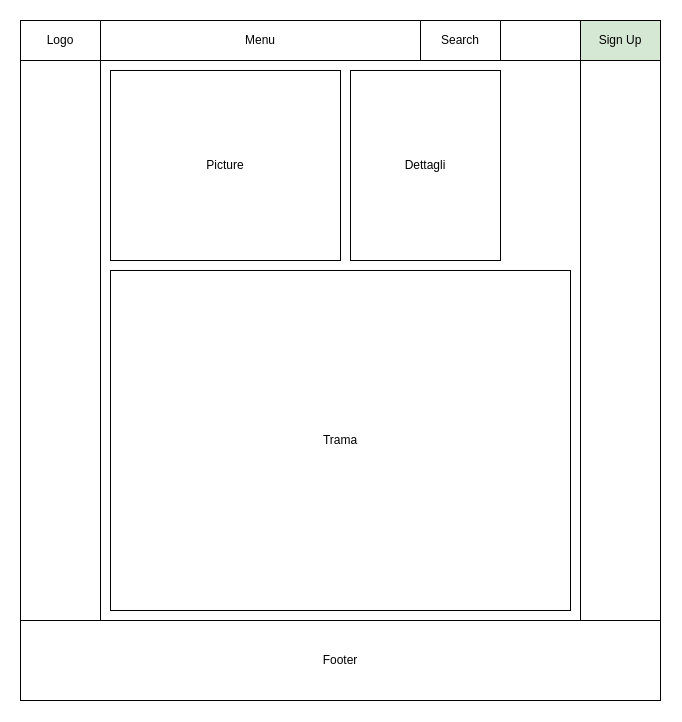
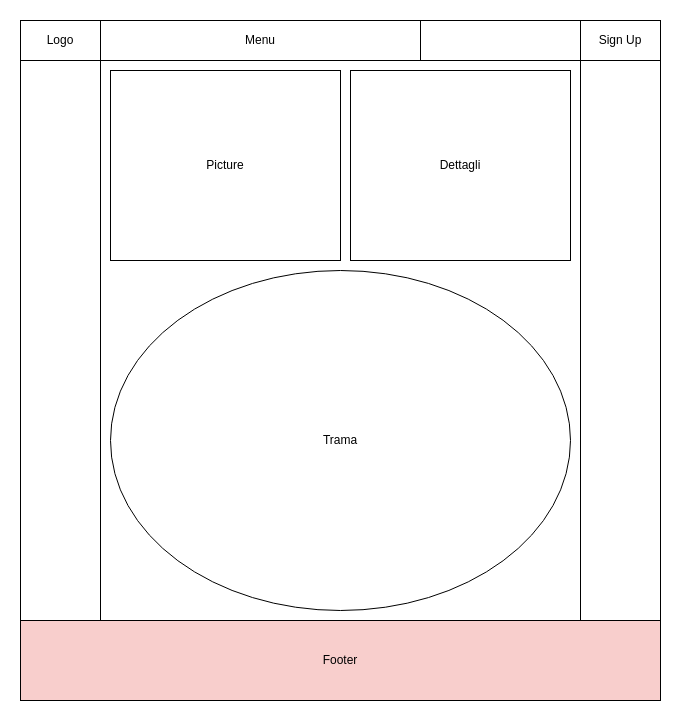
(461, 41) -> none
(621, 41) -> (621, 41)
(426, 166) -> (461, 166)
(341, 441) -> (341, 441)
(341, 661) -> (341, 661)
